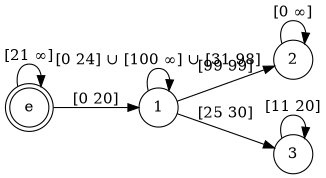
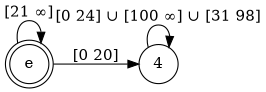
(293, 60) -> none
(159, 108) -> (159, 64)
(293, 154) -> none
